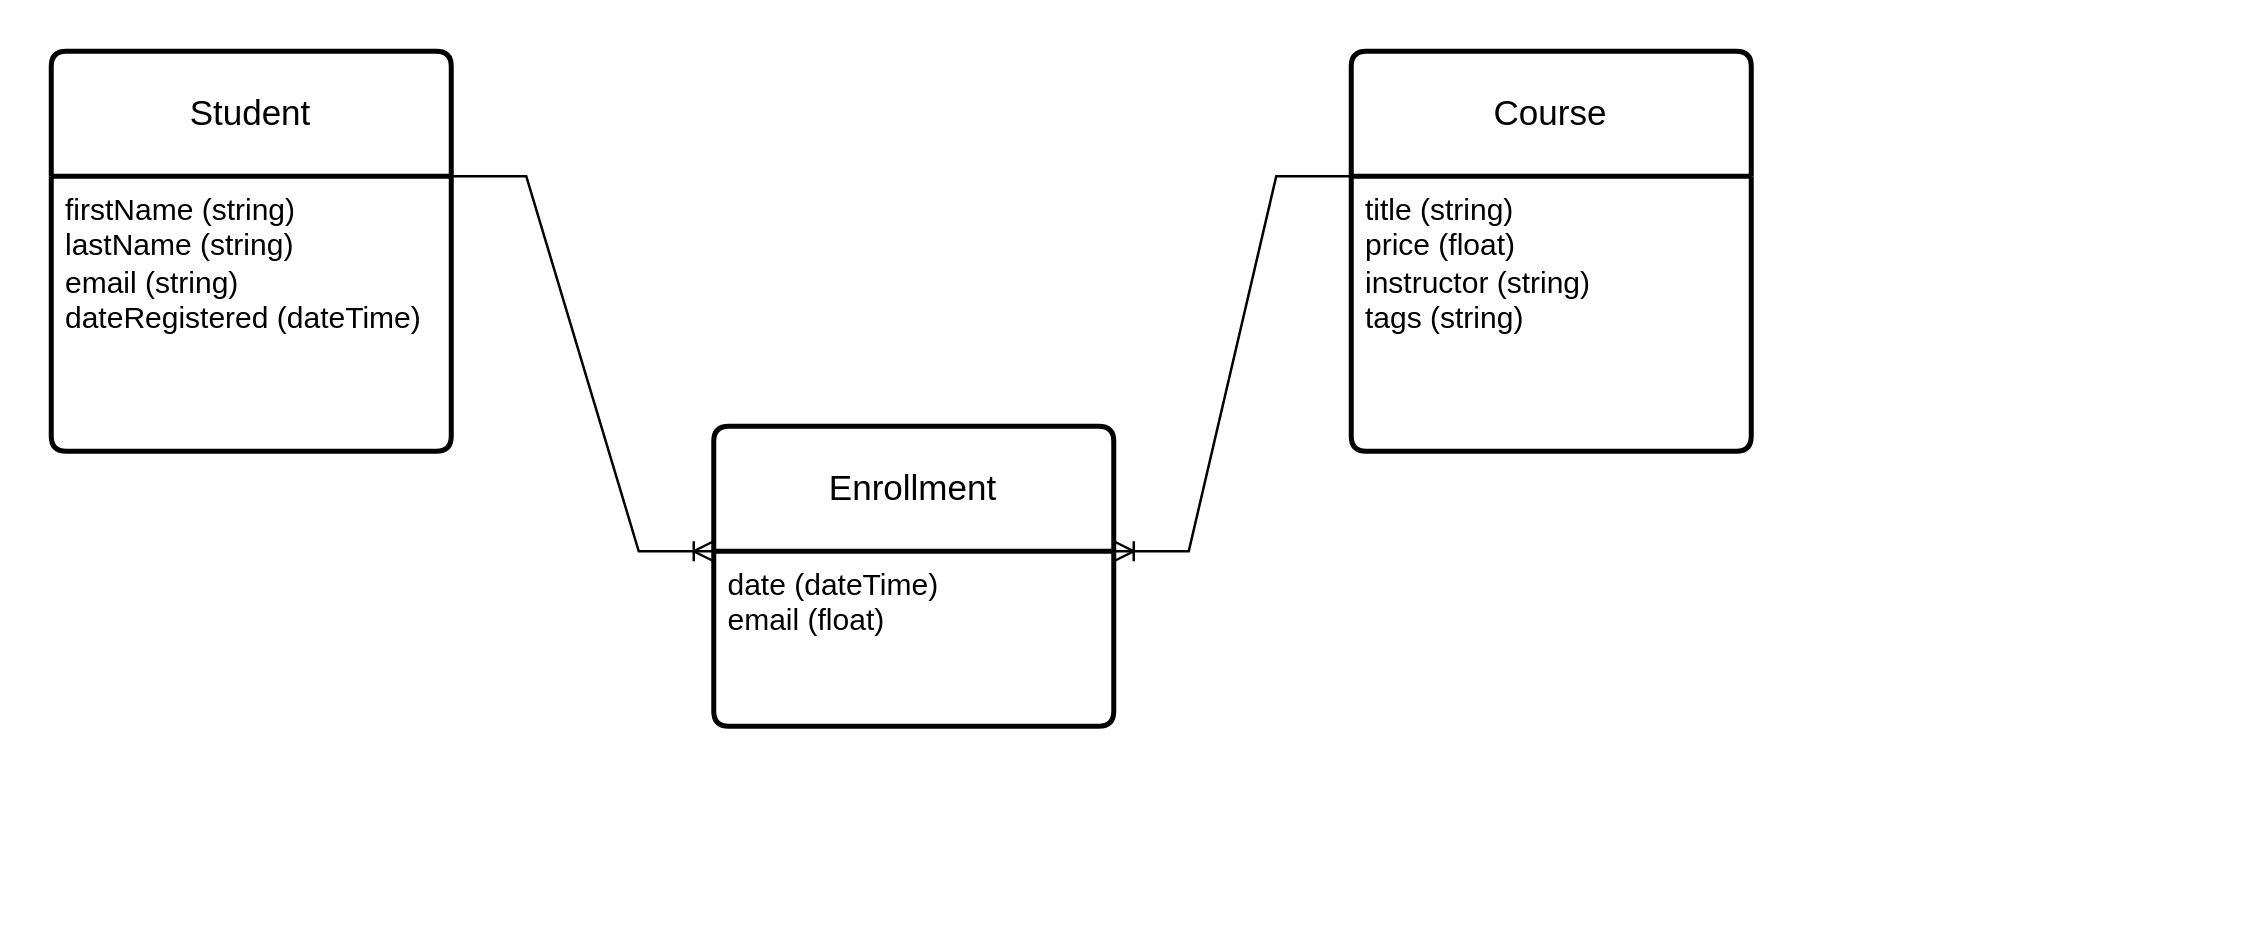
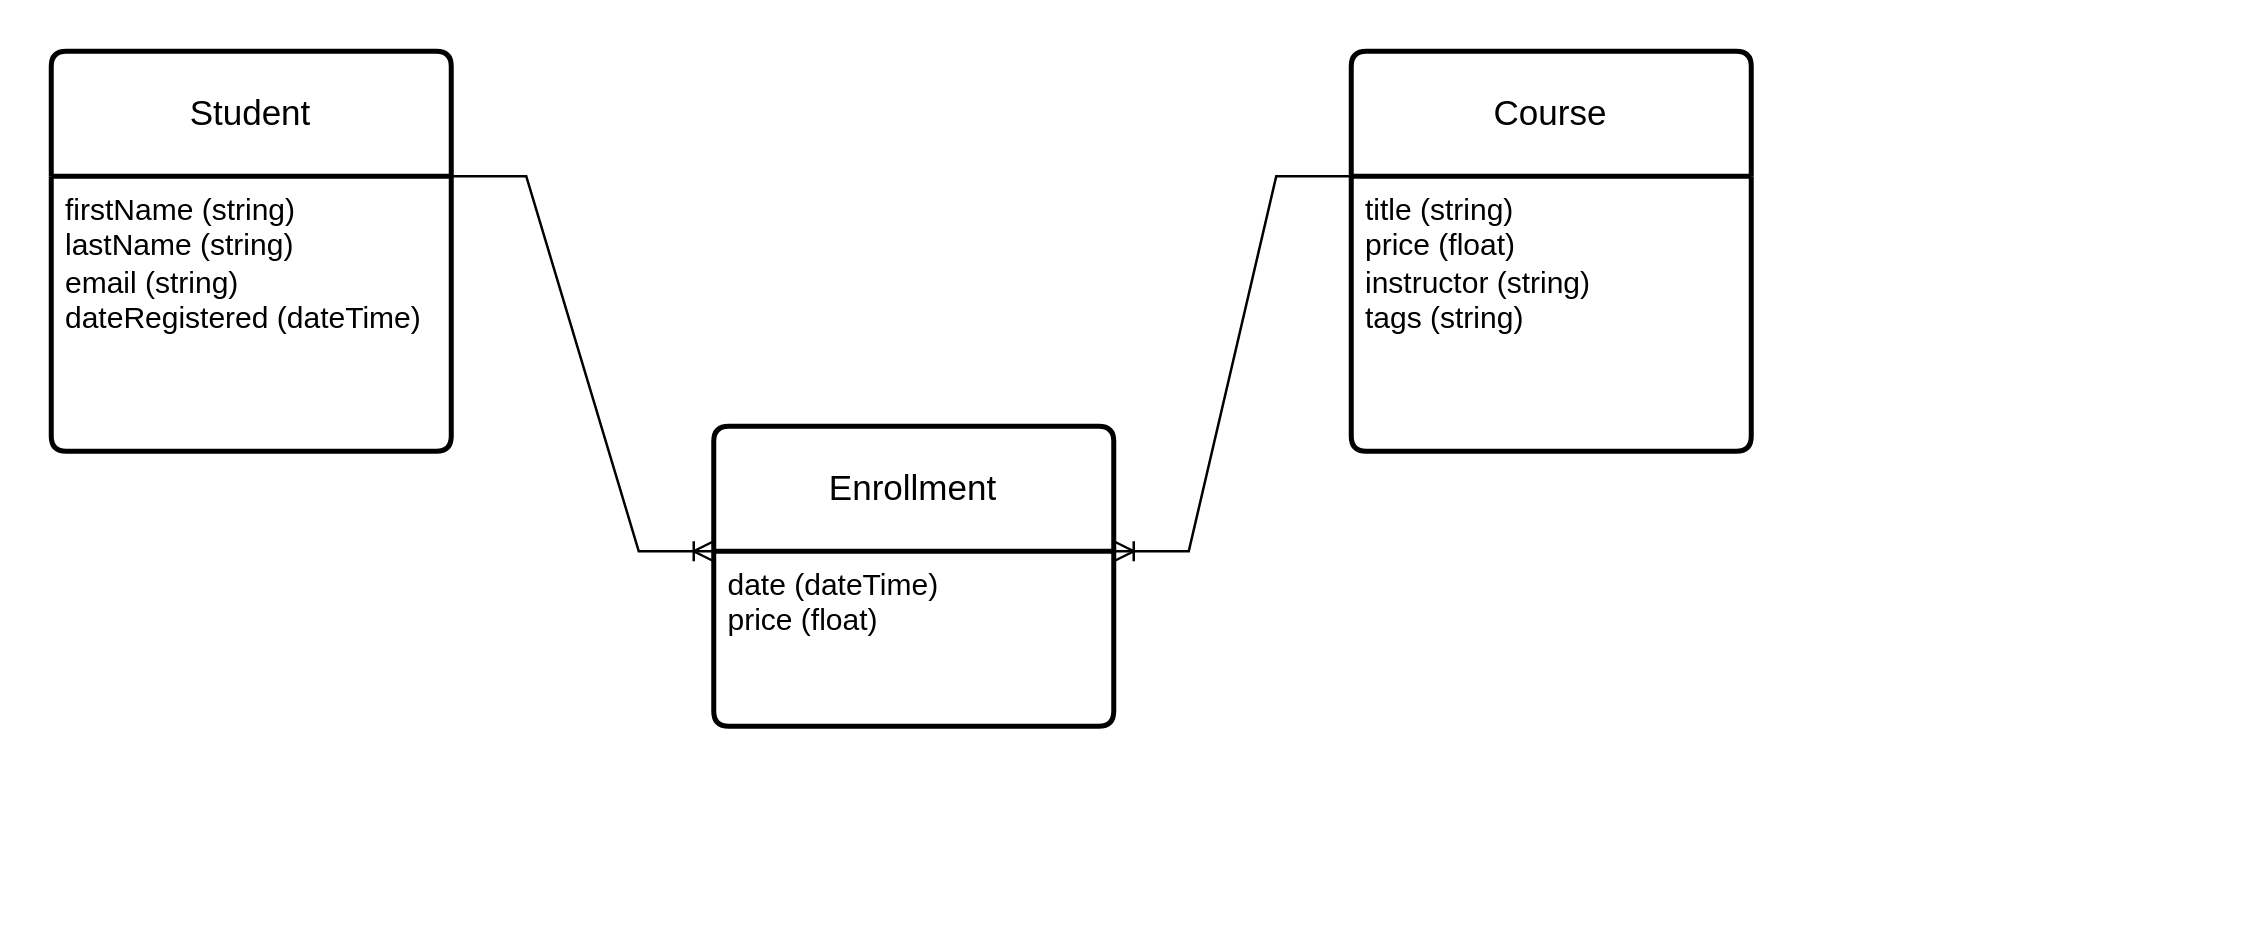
(847, 605) -> (847, 605)
